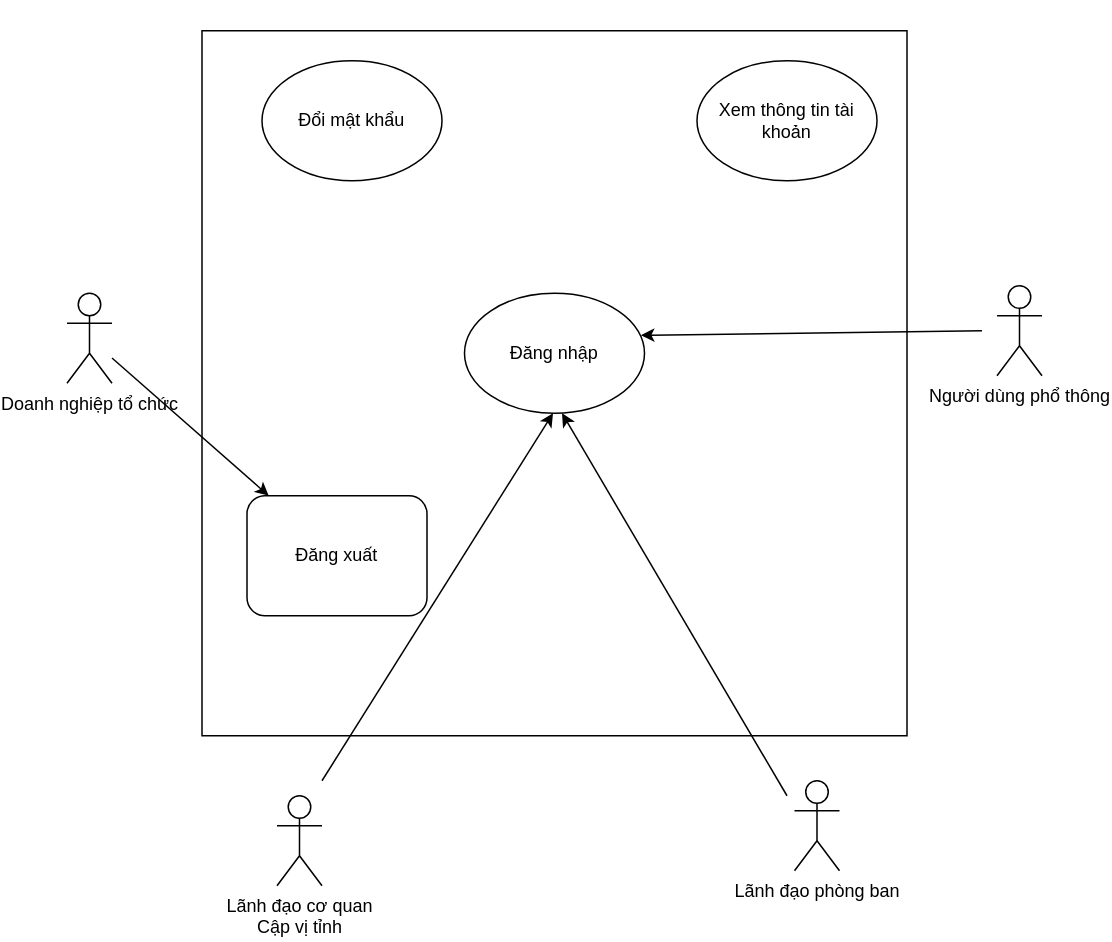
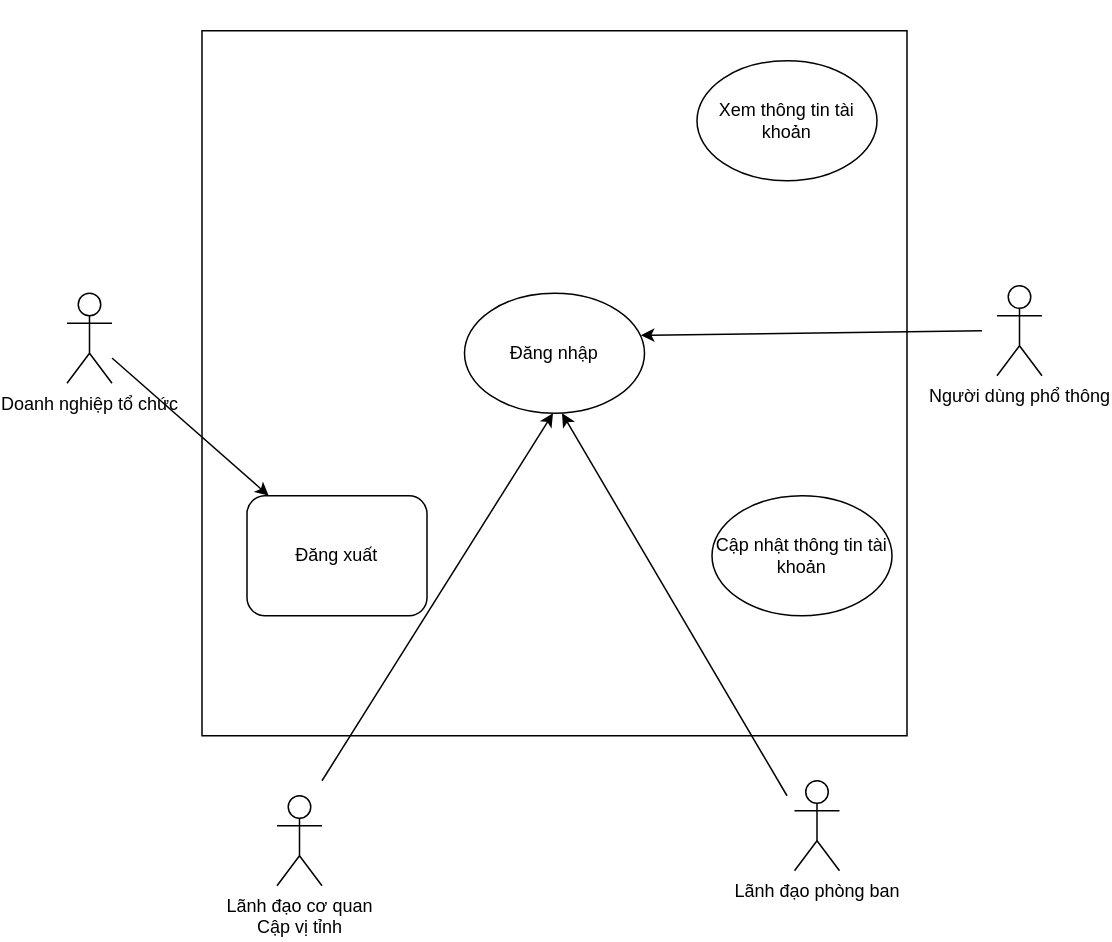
(352, 121) -> none
none -> (802, 556)
